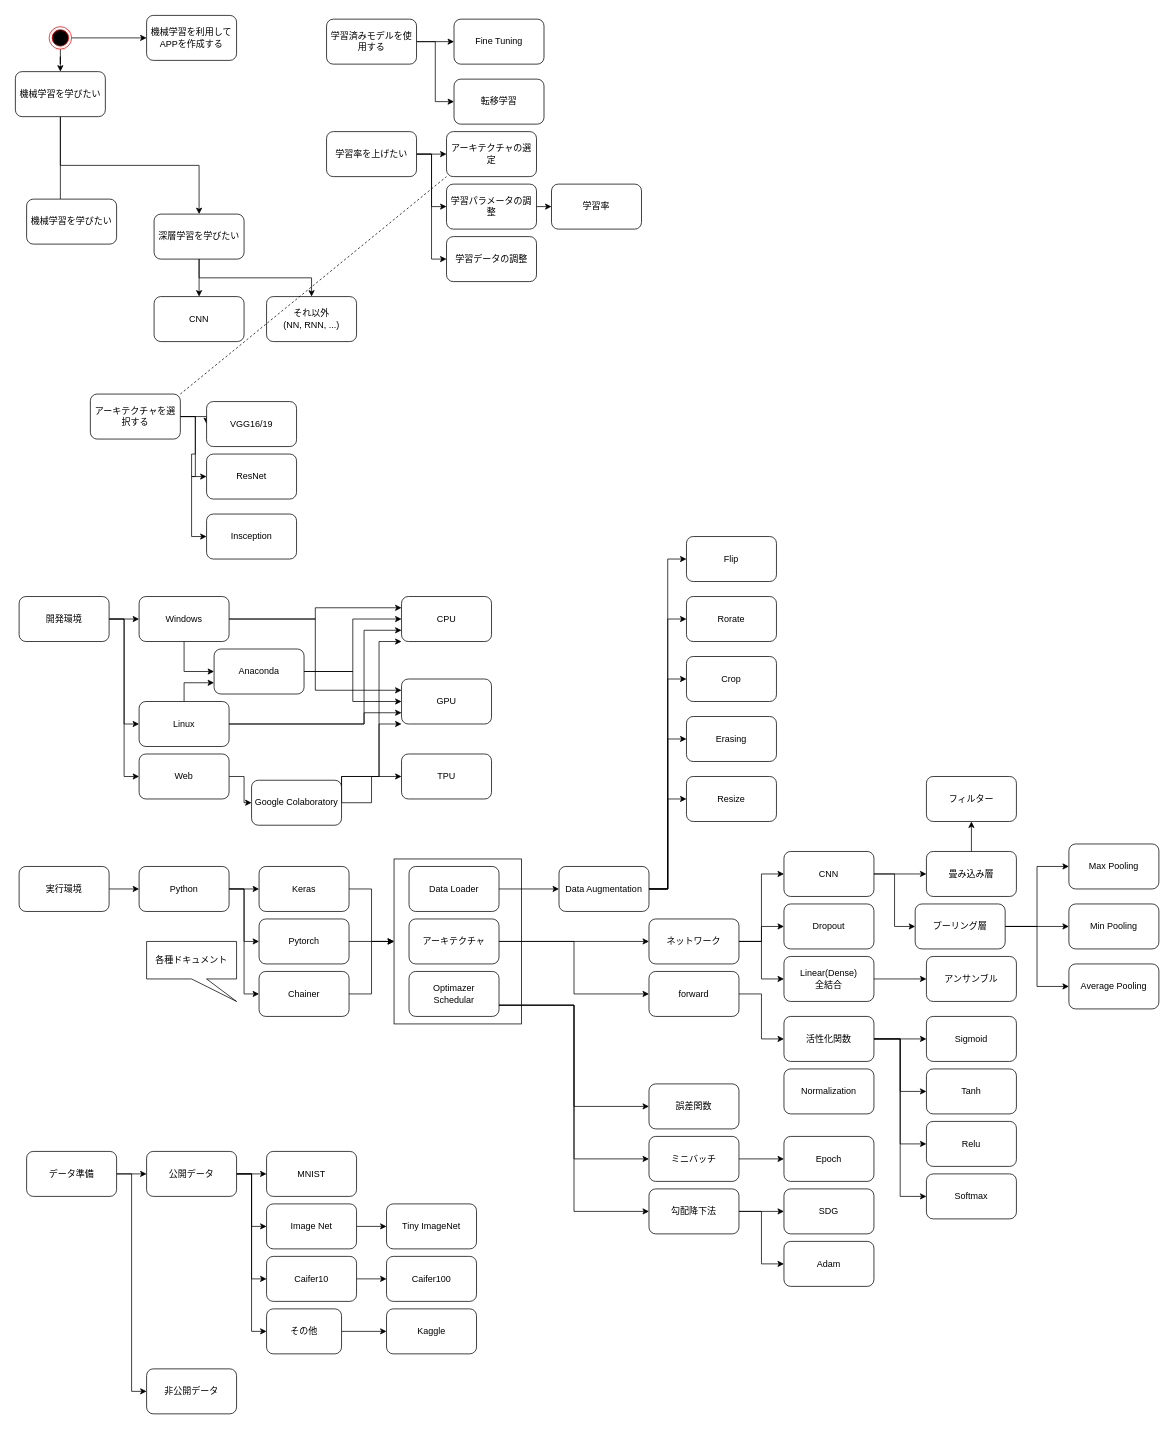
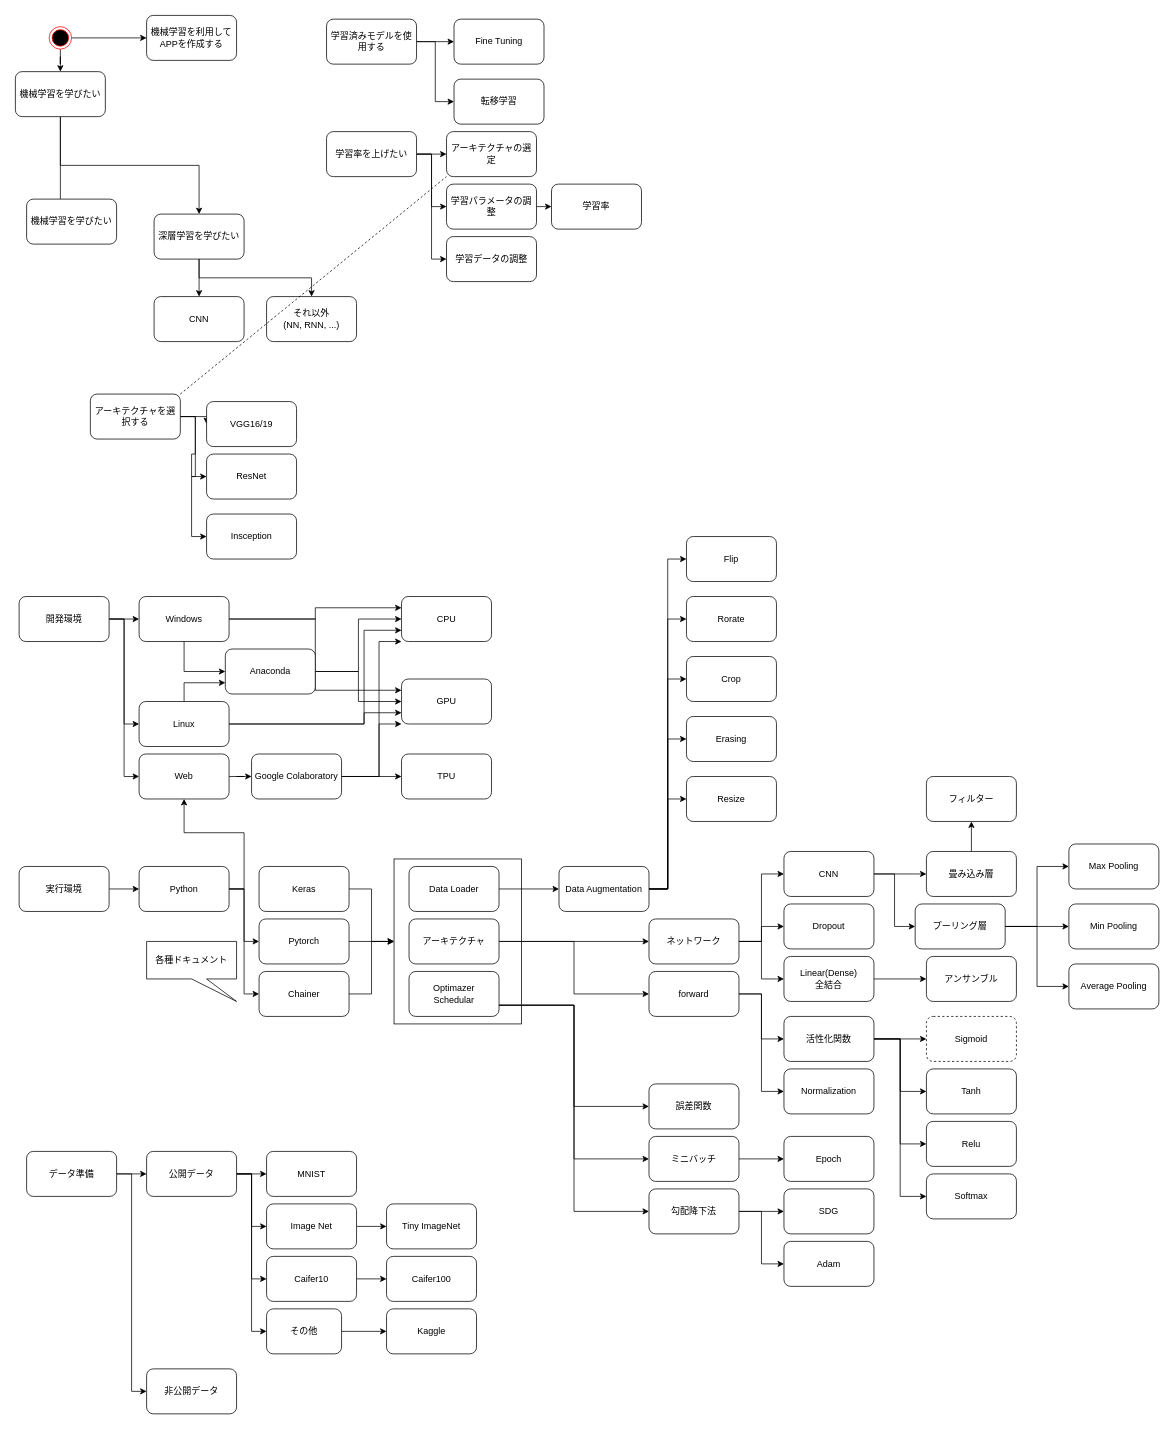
(259, 672) -> (270, 672)
(297, 803) -> (297, 777)
(252, 889) -> (213, 833)
(972, 1039) -> (972, 1039)
none -> (762, 1075)
